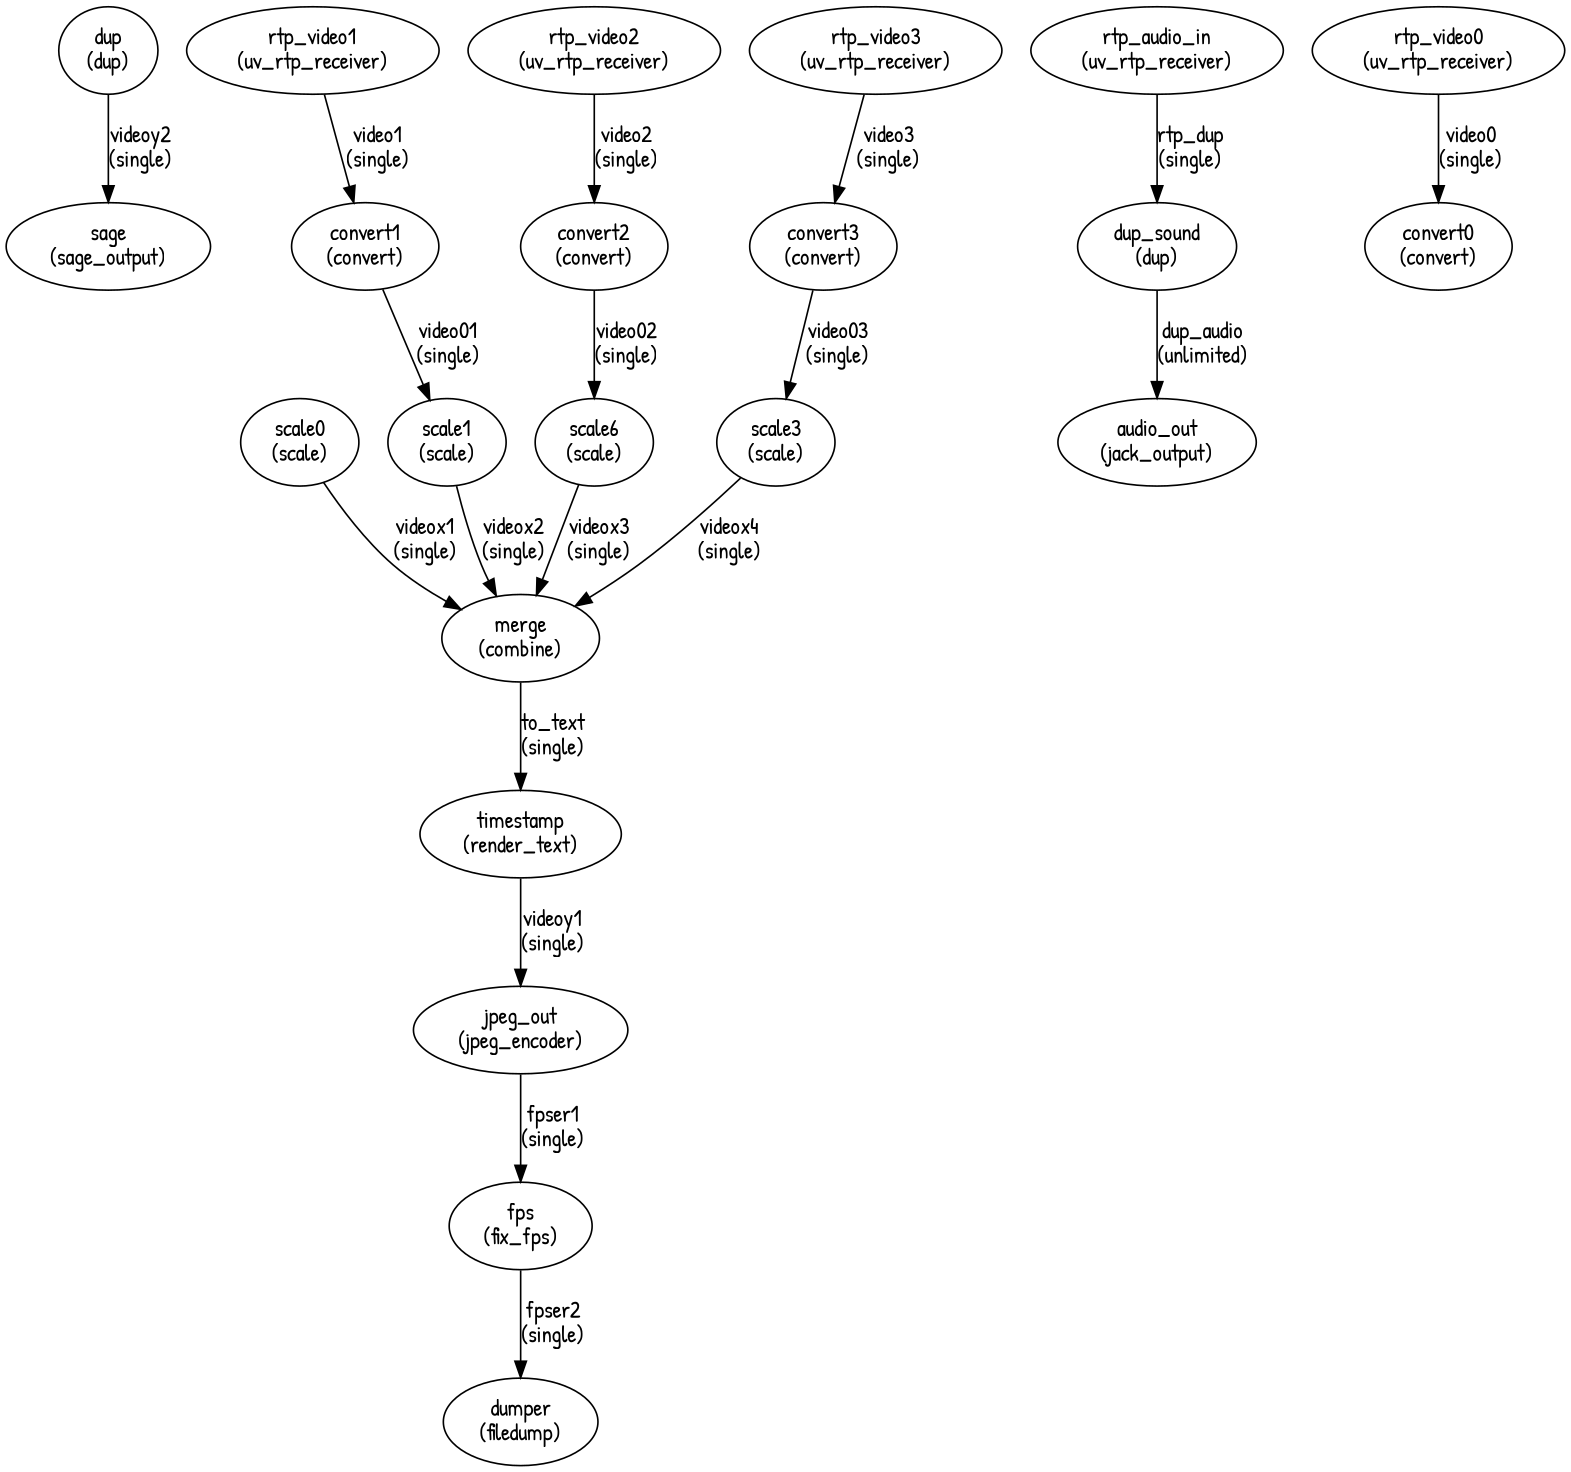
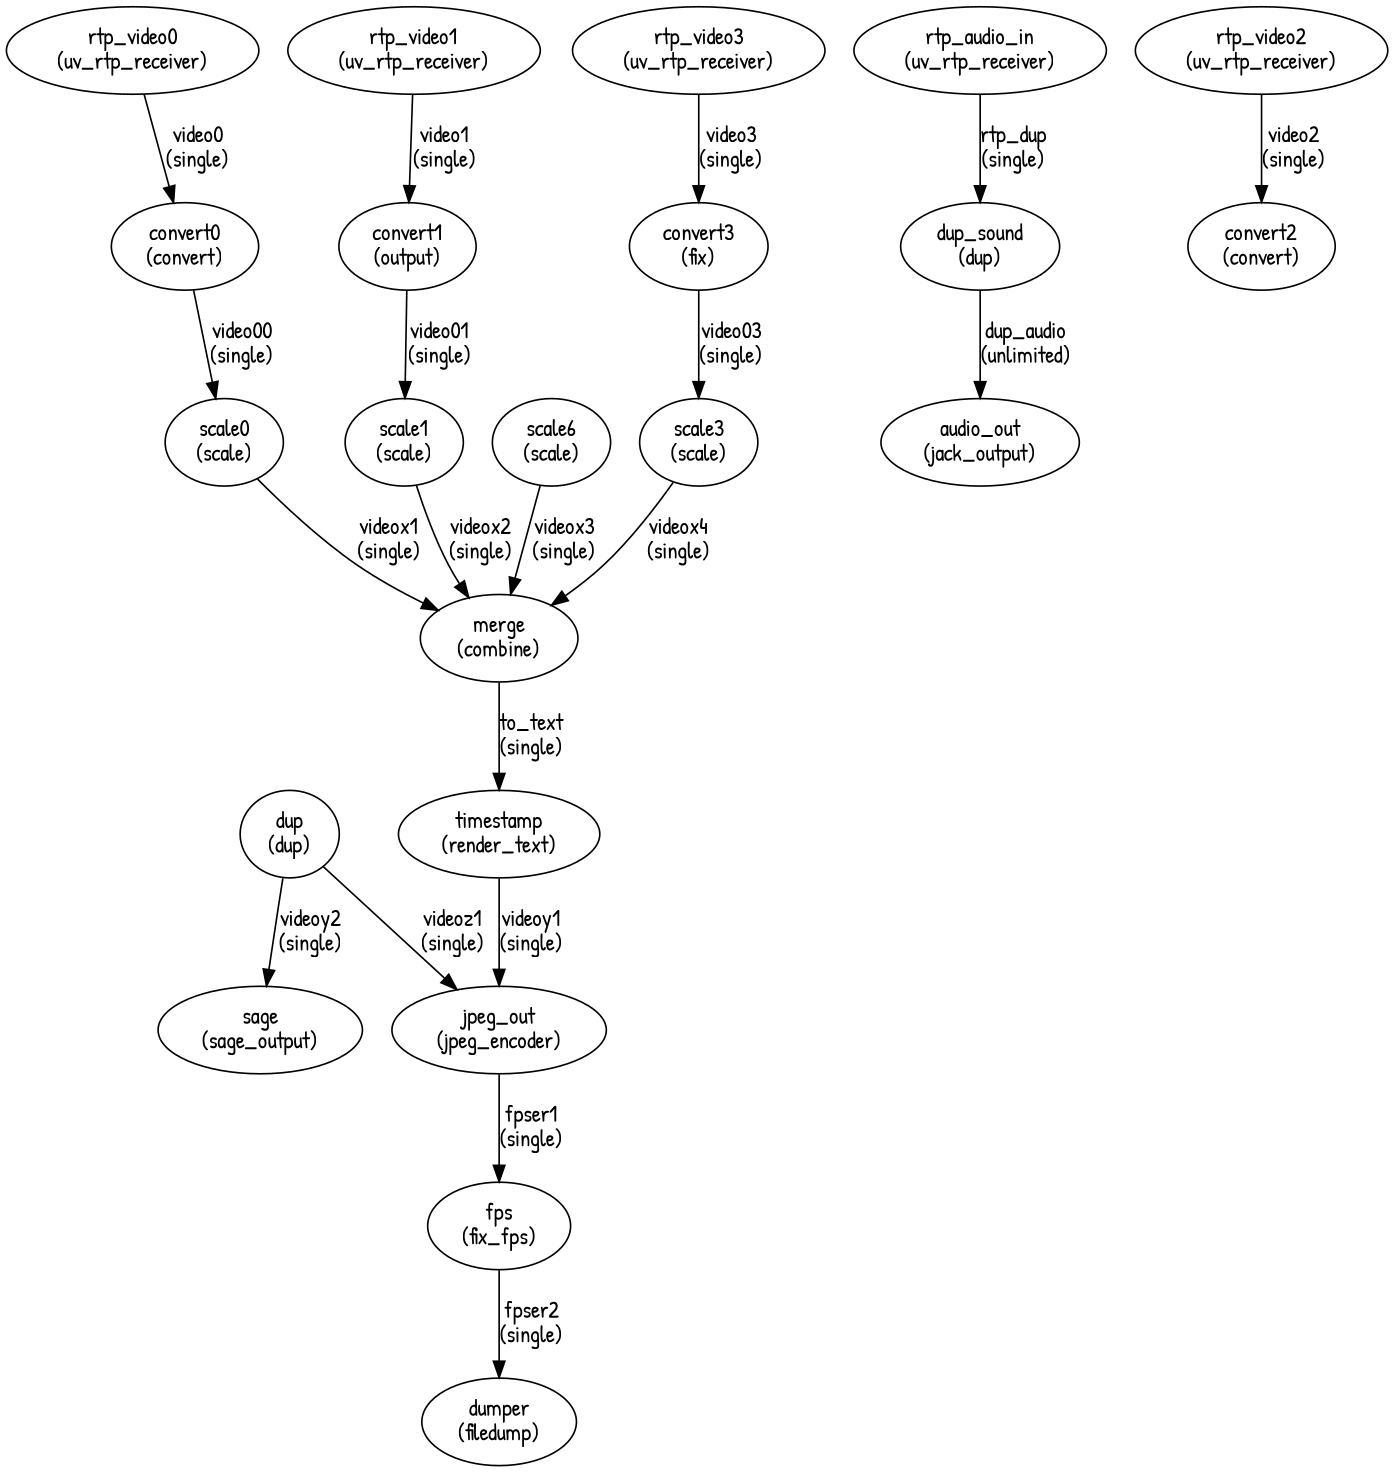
(365, 246) -> (408, 246)
(823, 246) -> (699, 246)
none -> (203, 336)
(594, 336) -> none
none -> (384, 922)
